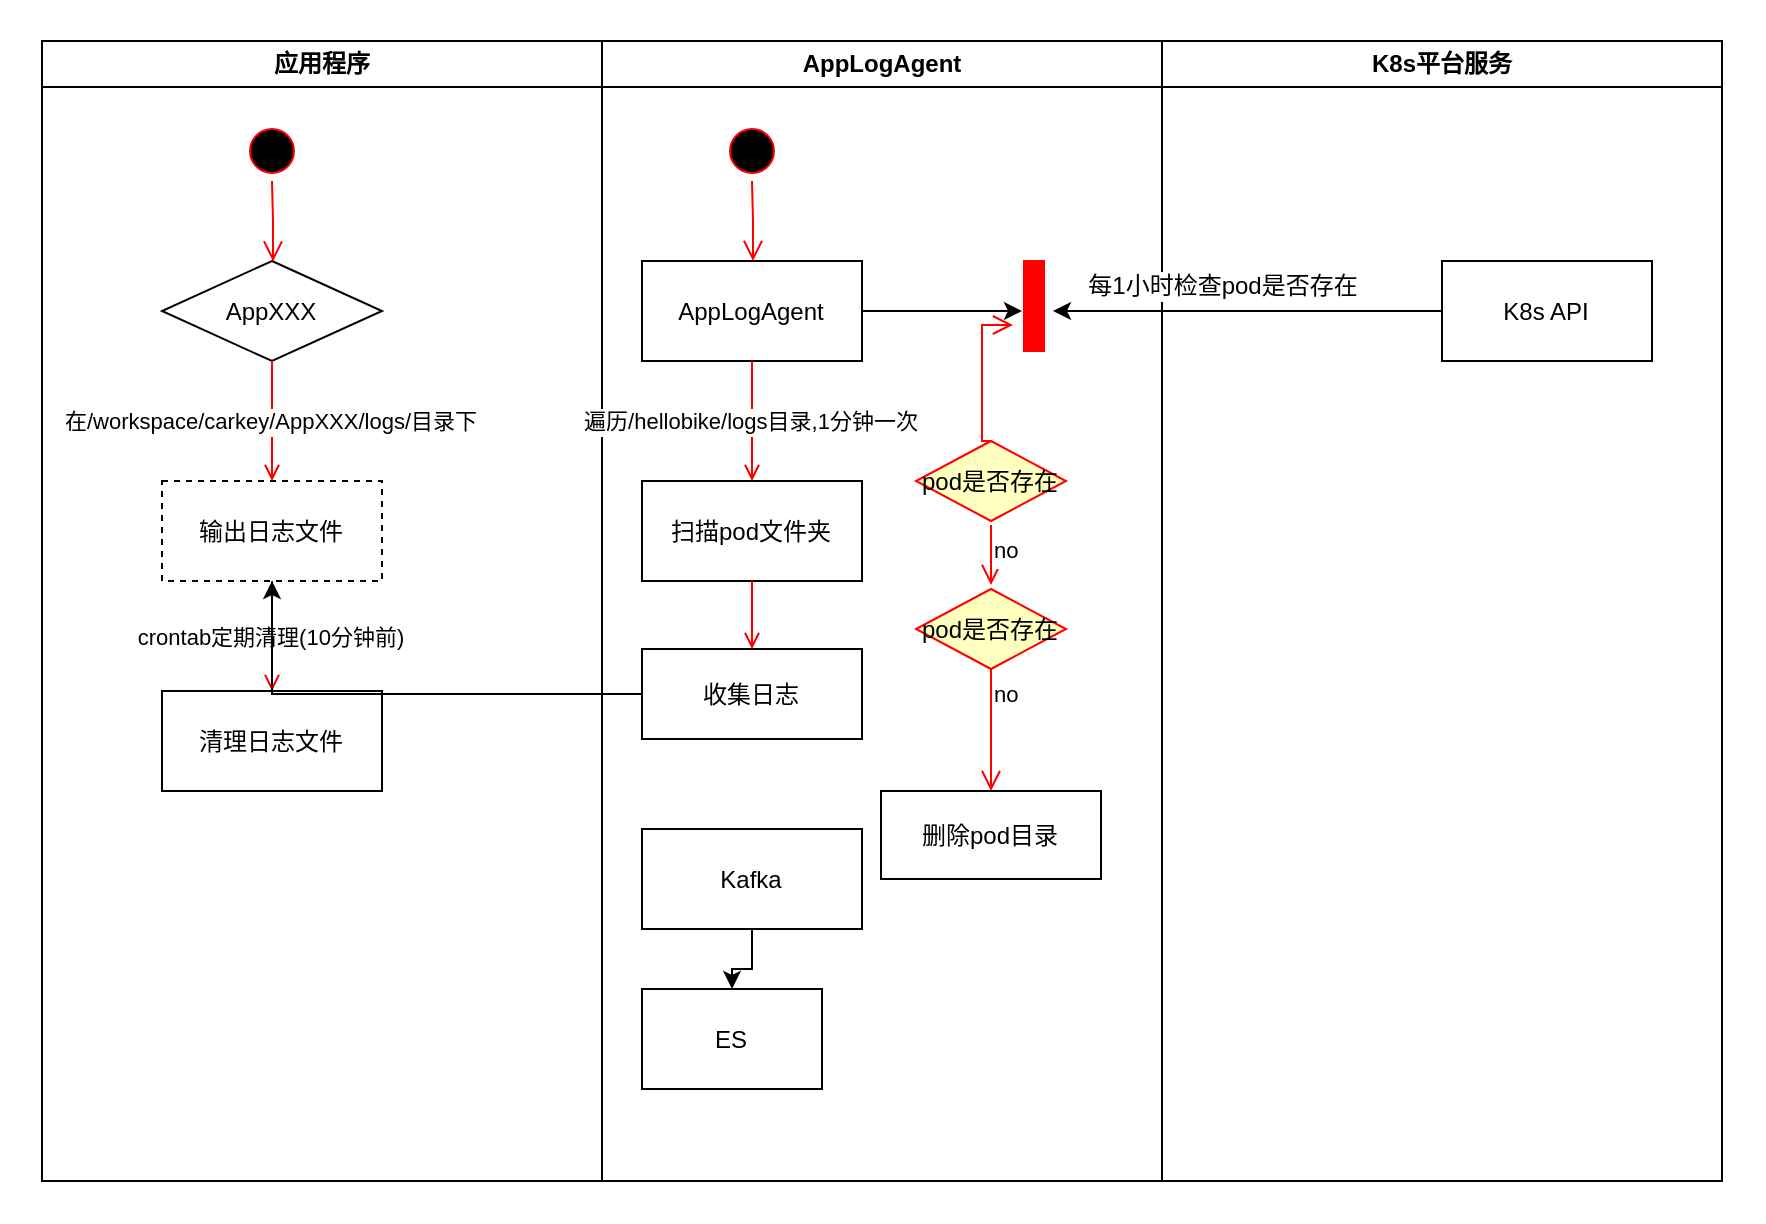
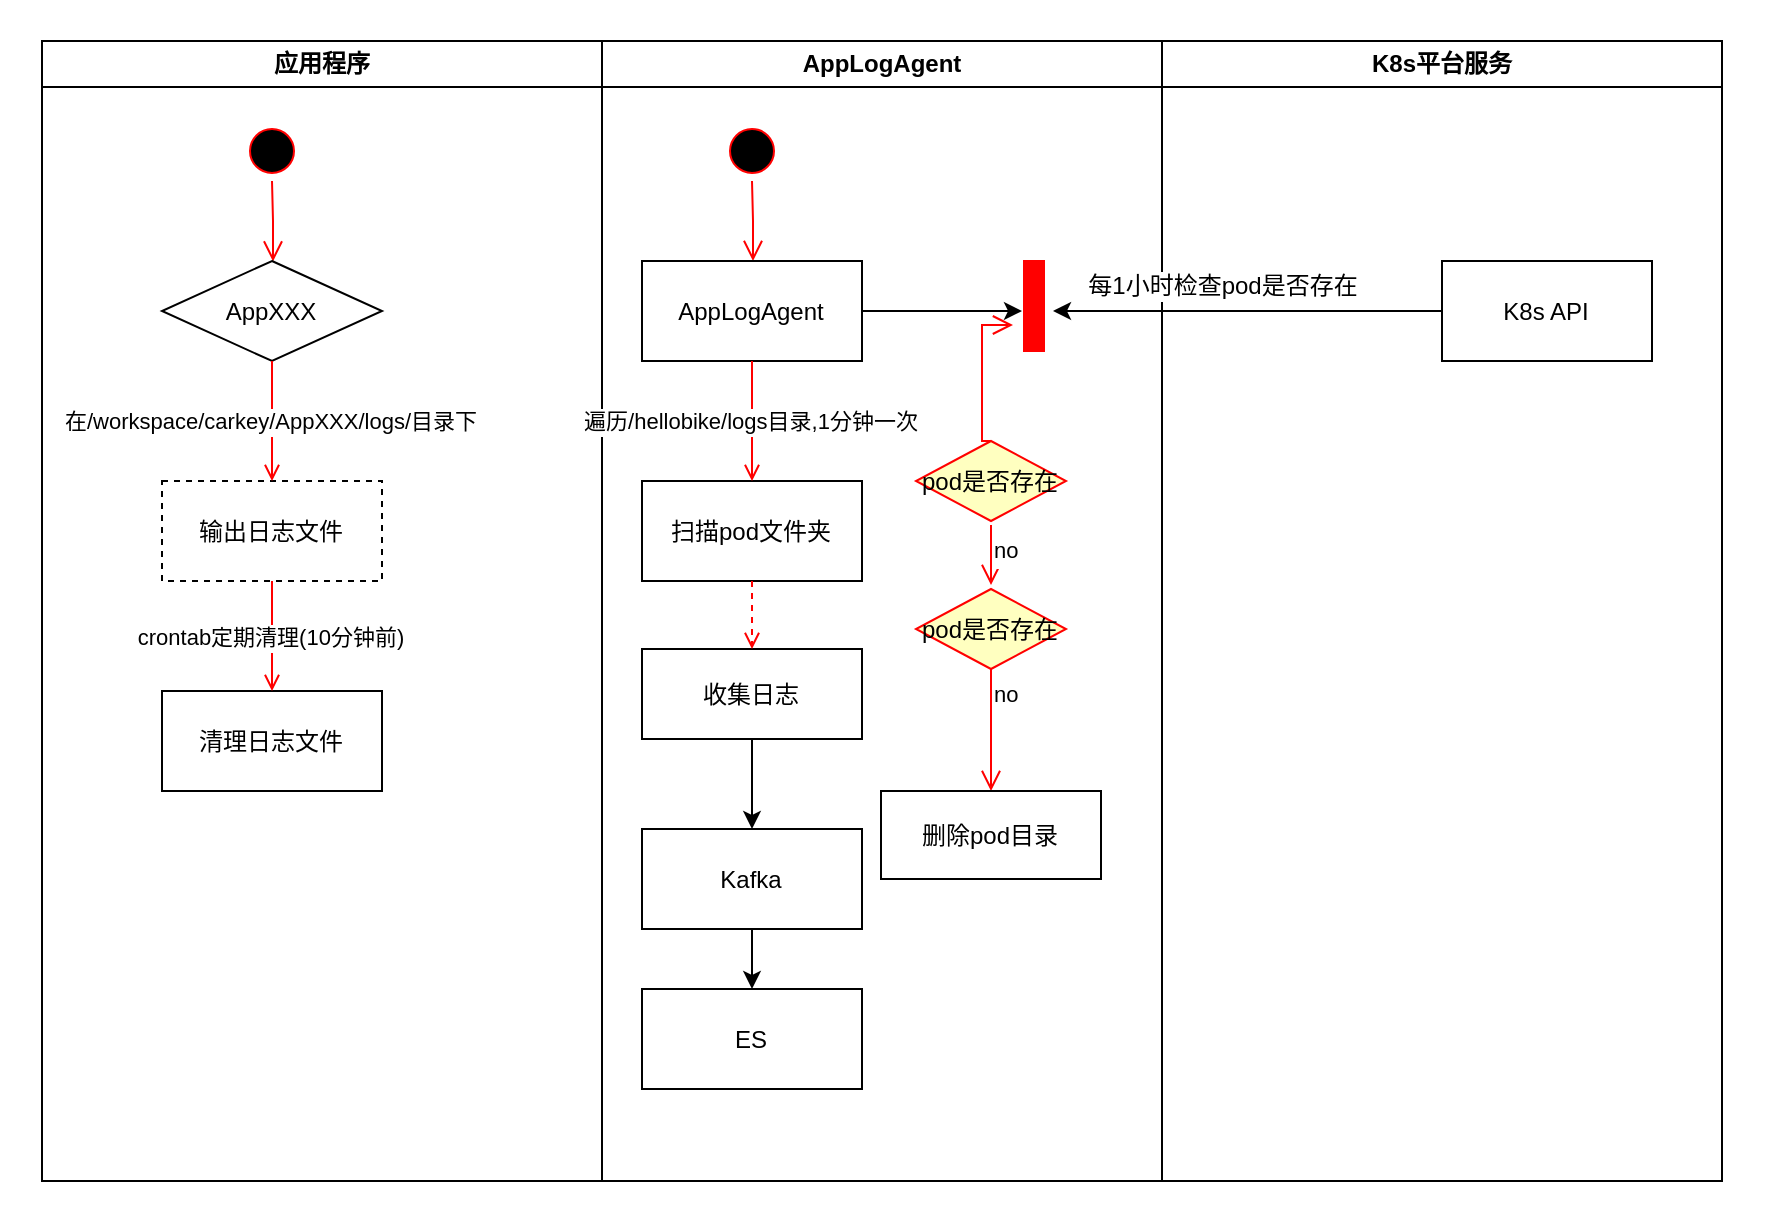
(752, 613) -> (752, 613)
(432, 694) -> (752, 777)
(732, 1039) -> (752, 1039)
